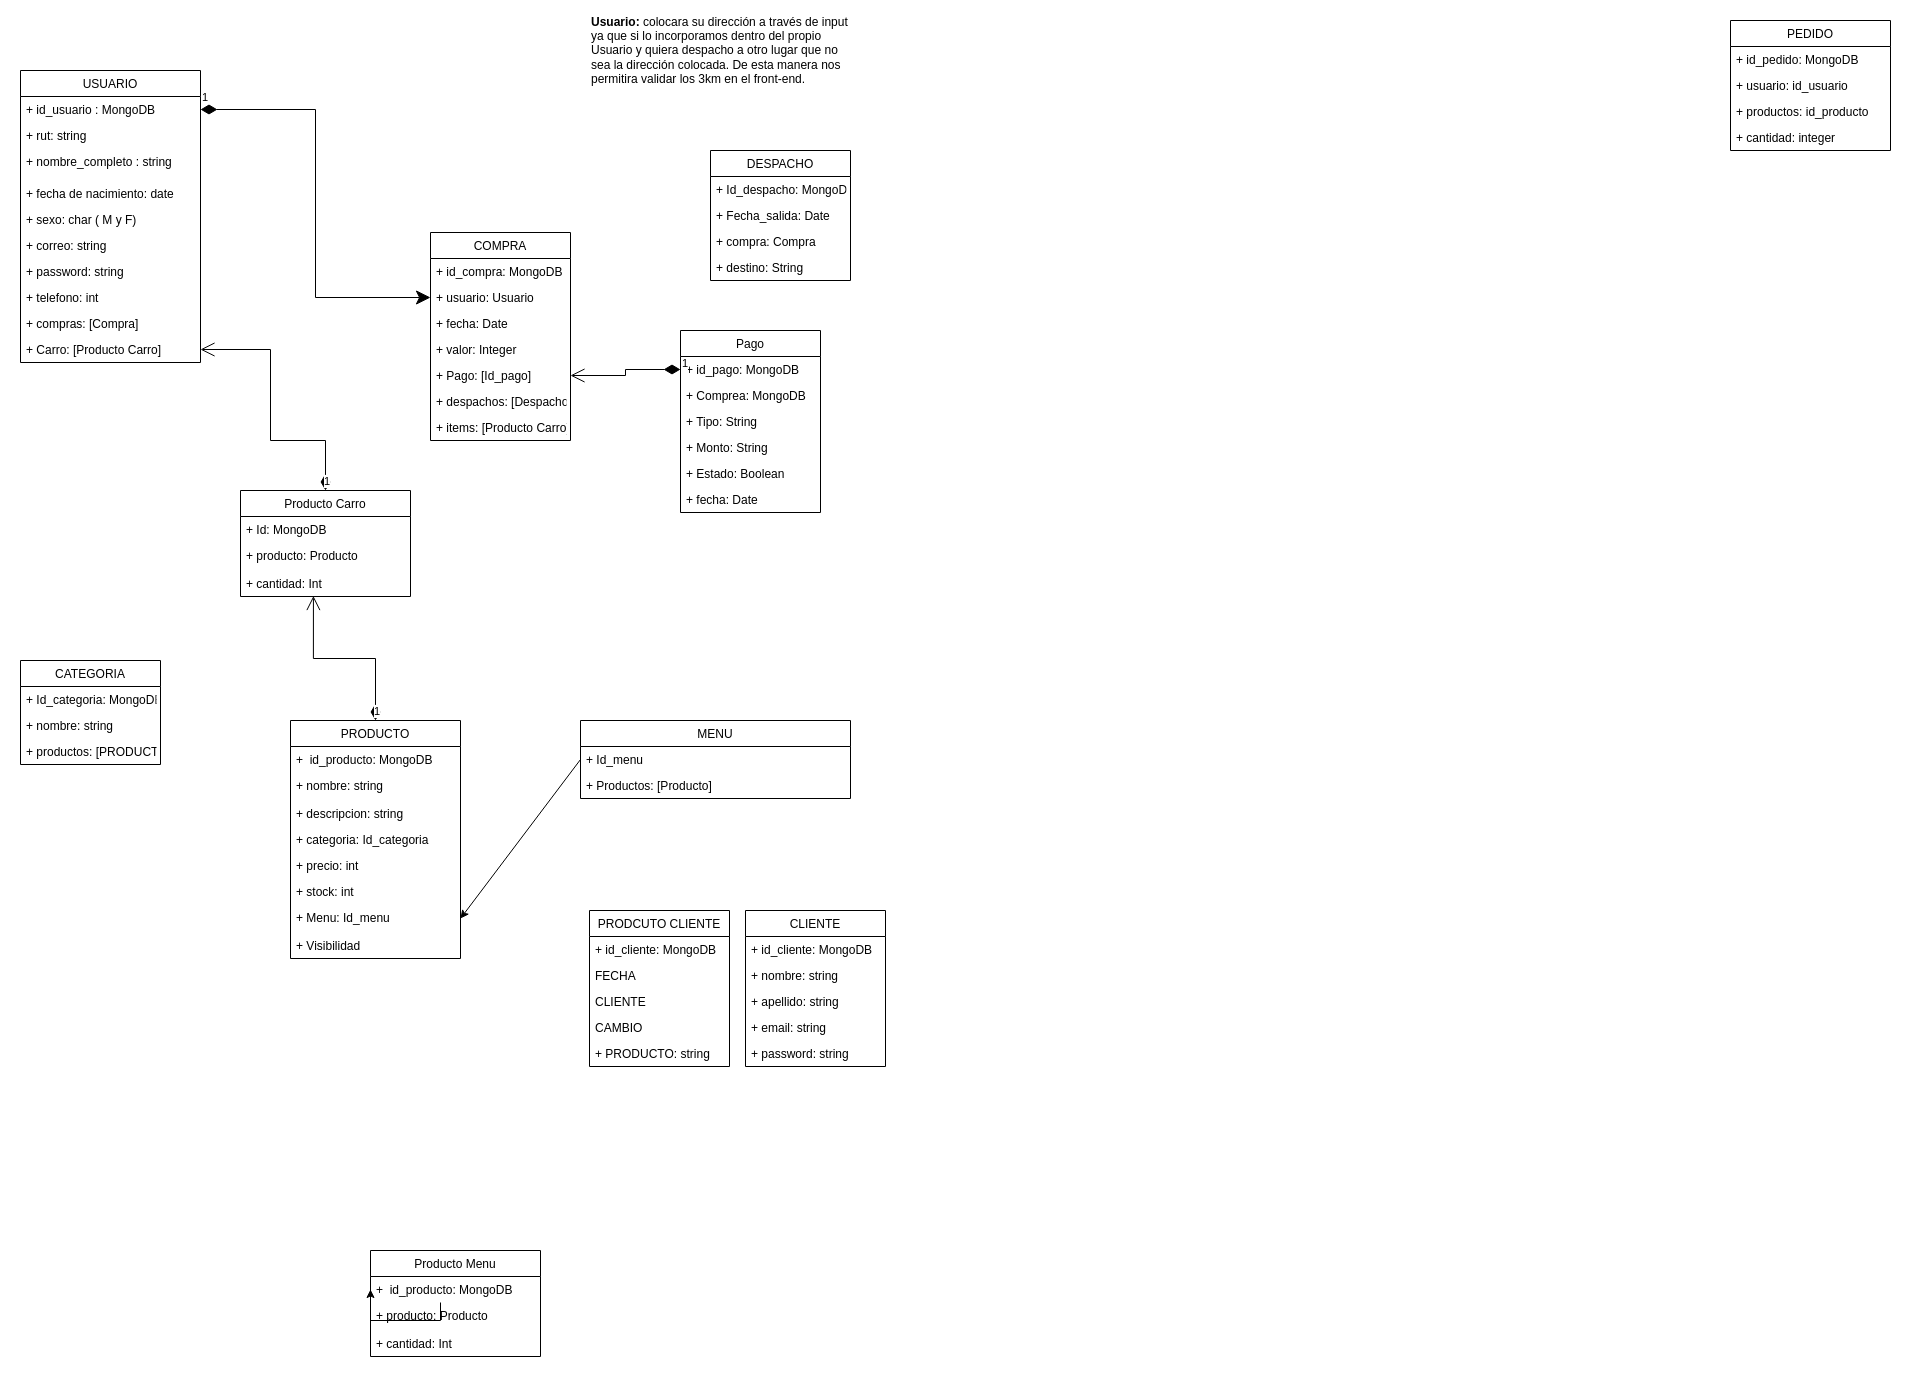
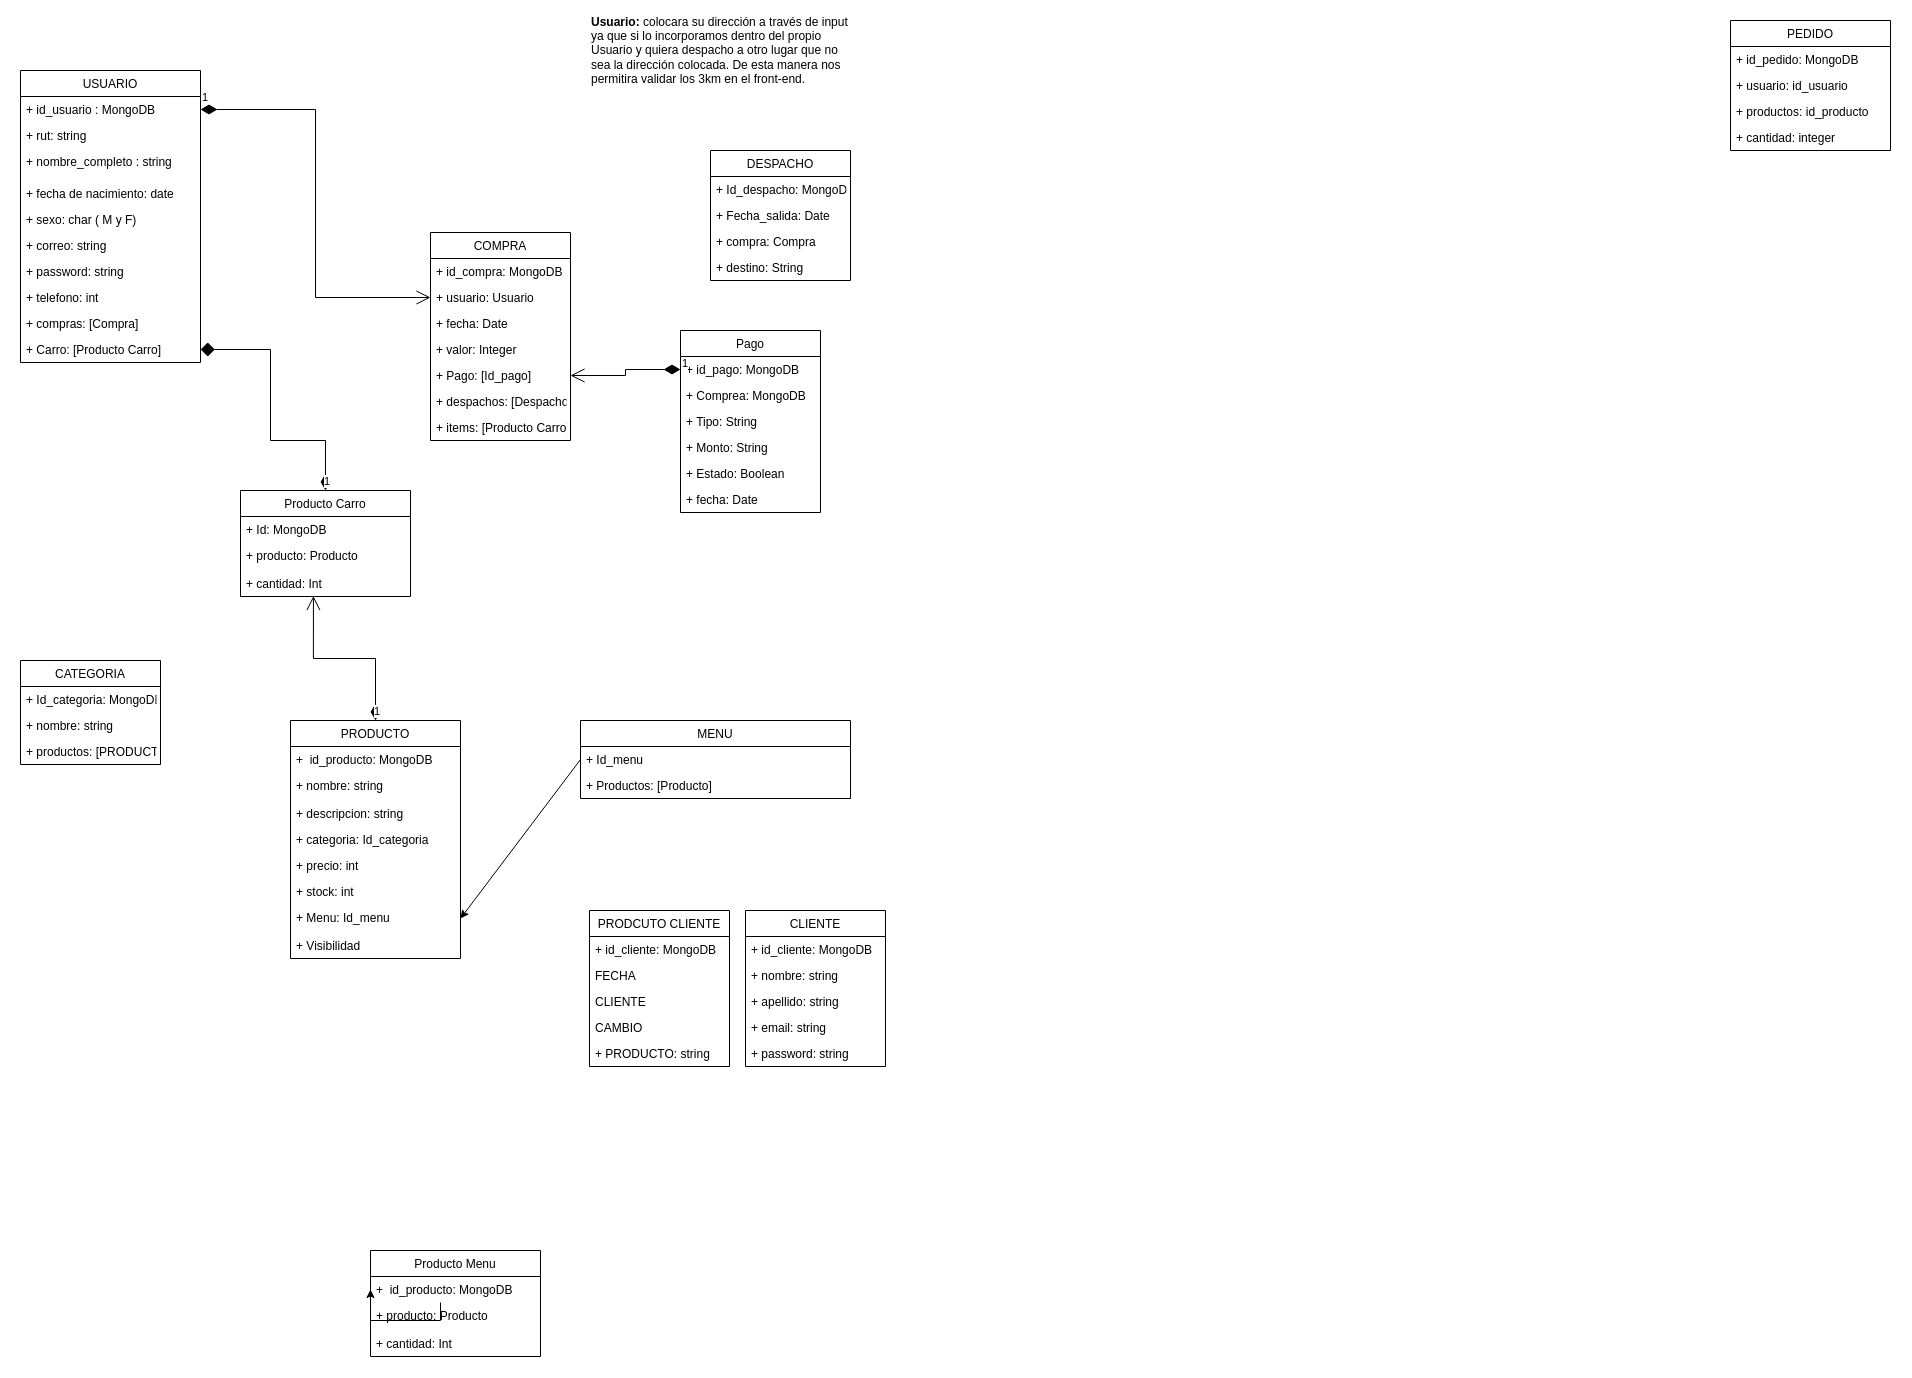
(418, 298) -> (421, 298)
(209, 350) -> (215, 350)
